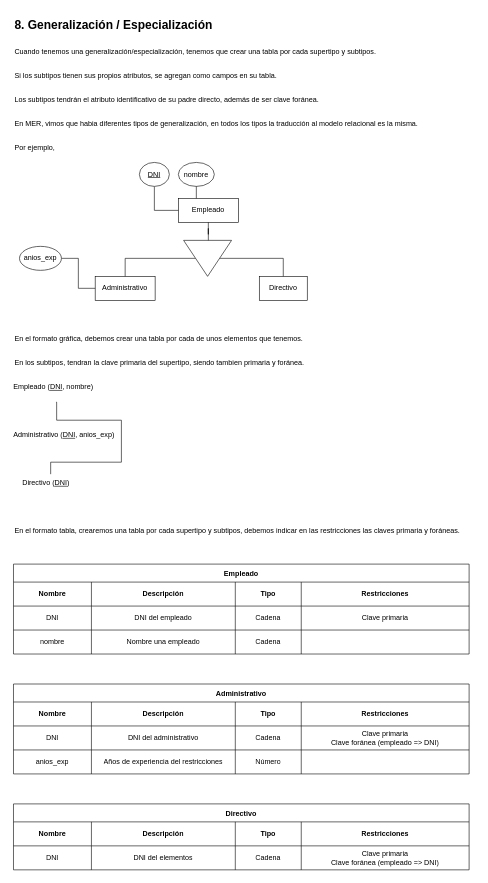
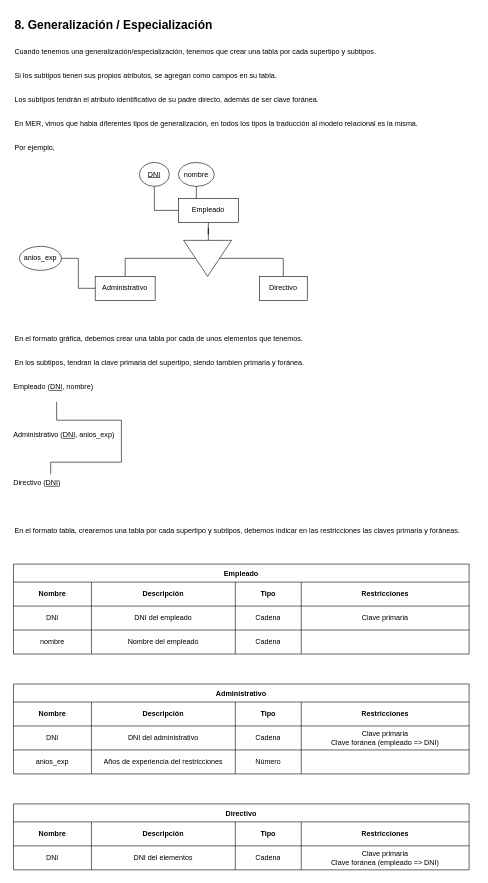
(51, 483) -> (42, 483)
(164, 642) -> (164, 642)
